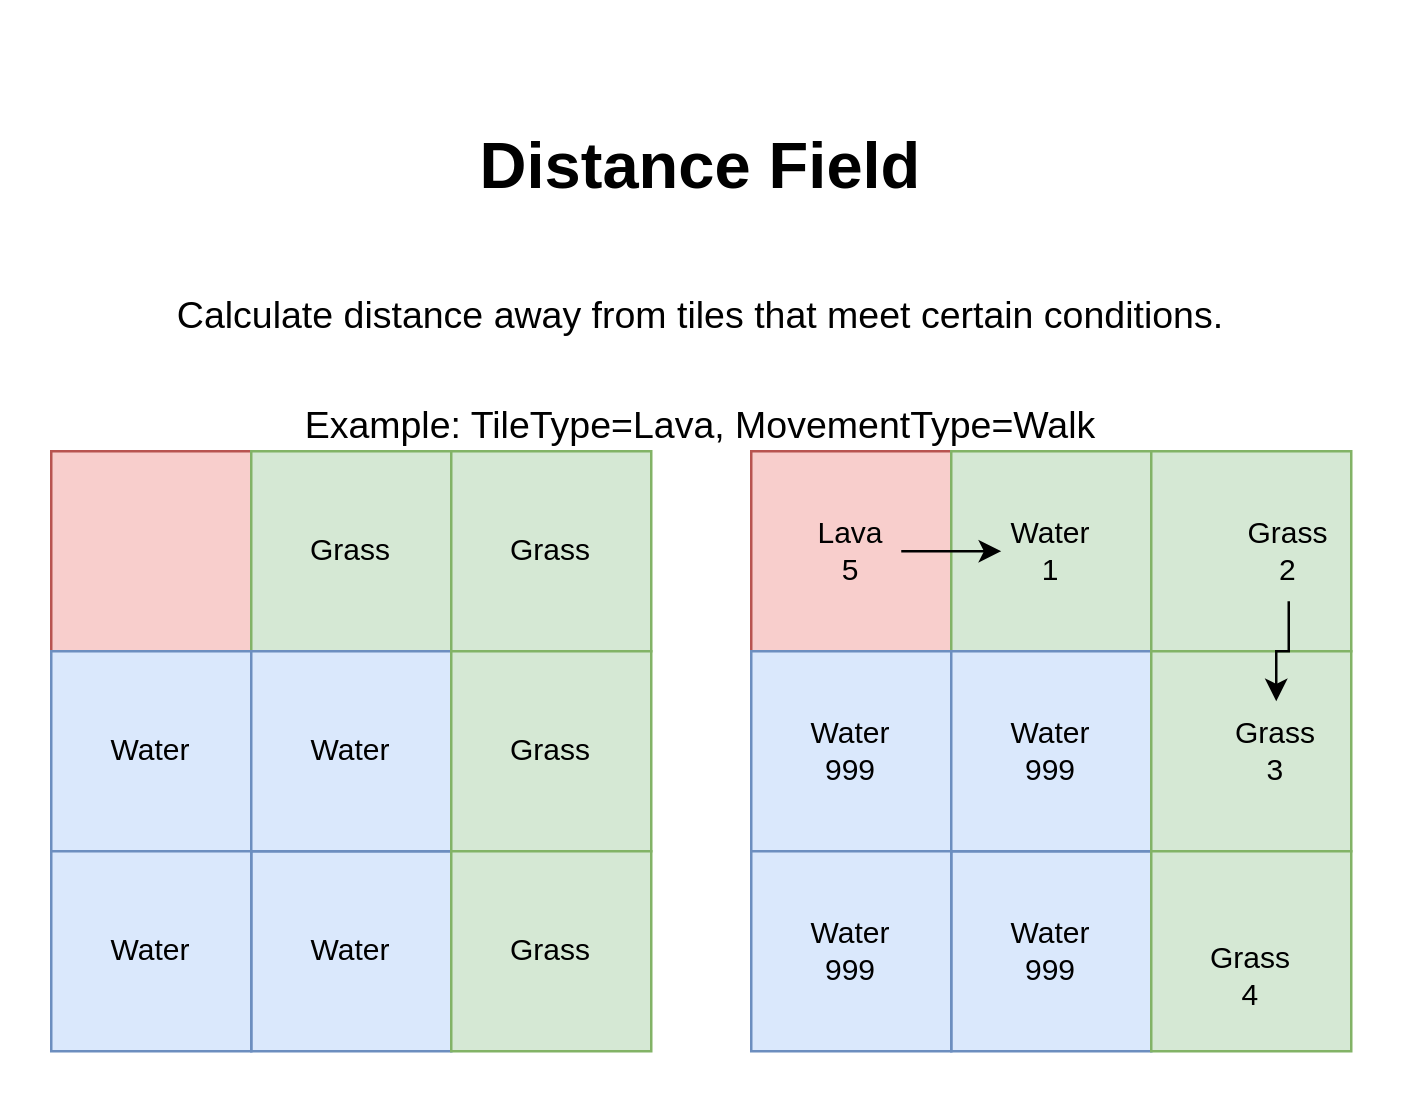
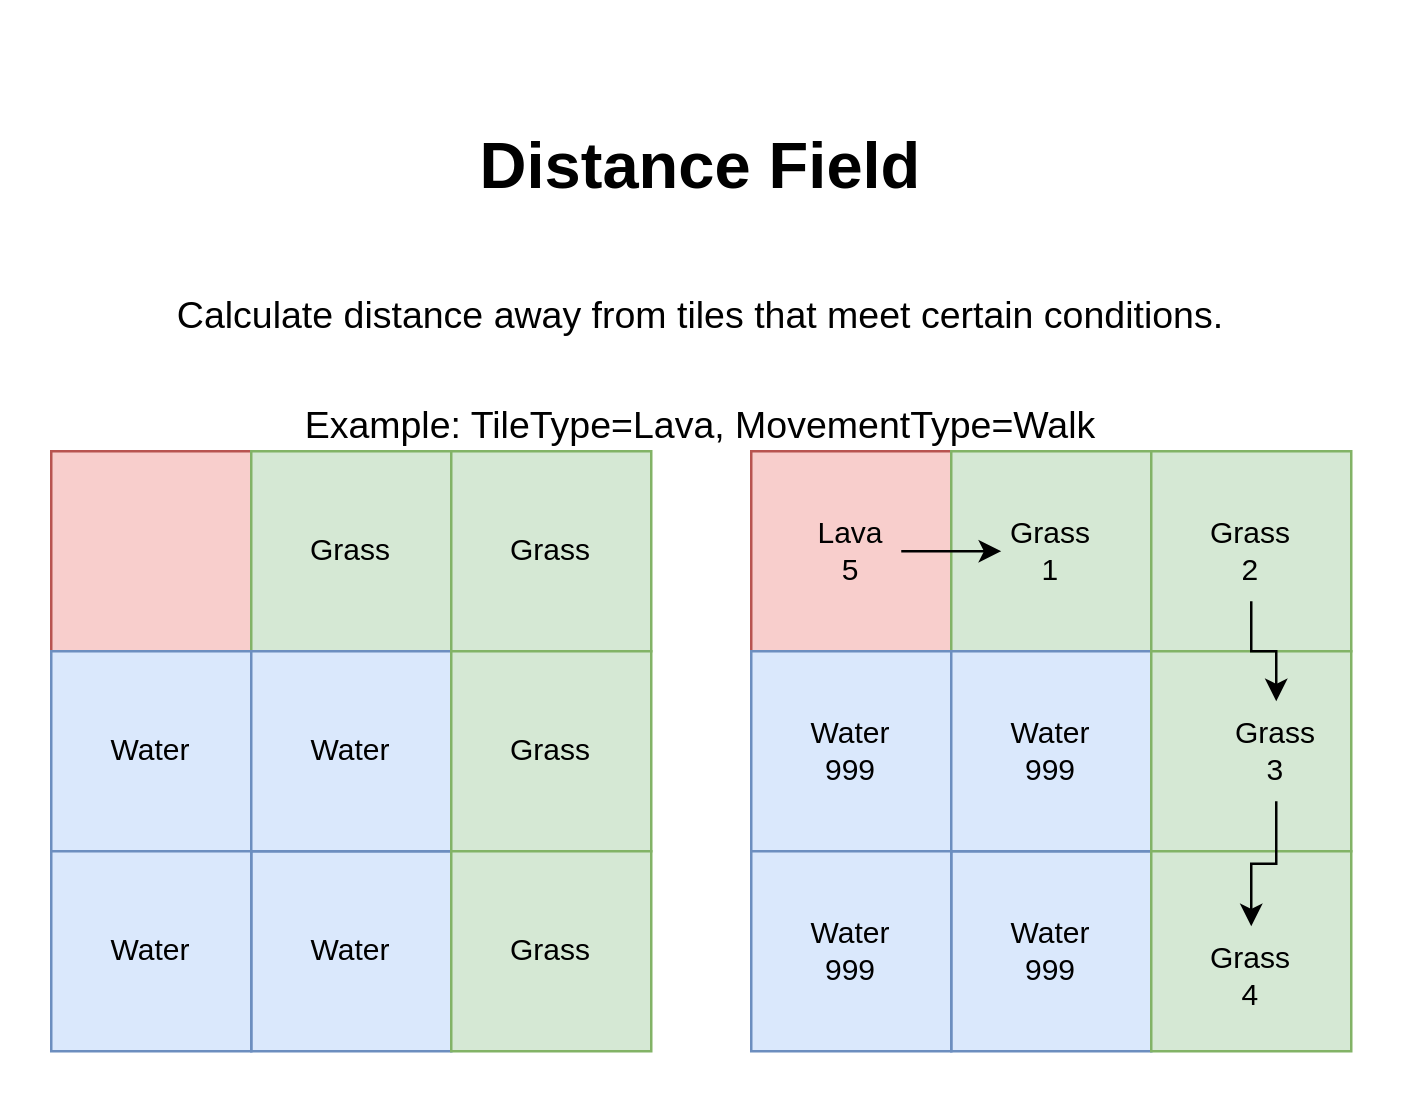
(1051, 551) -> (1051, 551)
(1289, 551) -> (1251, 551)
none -> (1272, 864)
